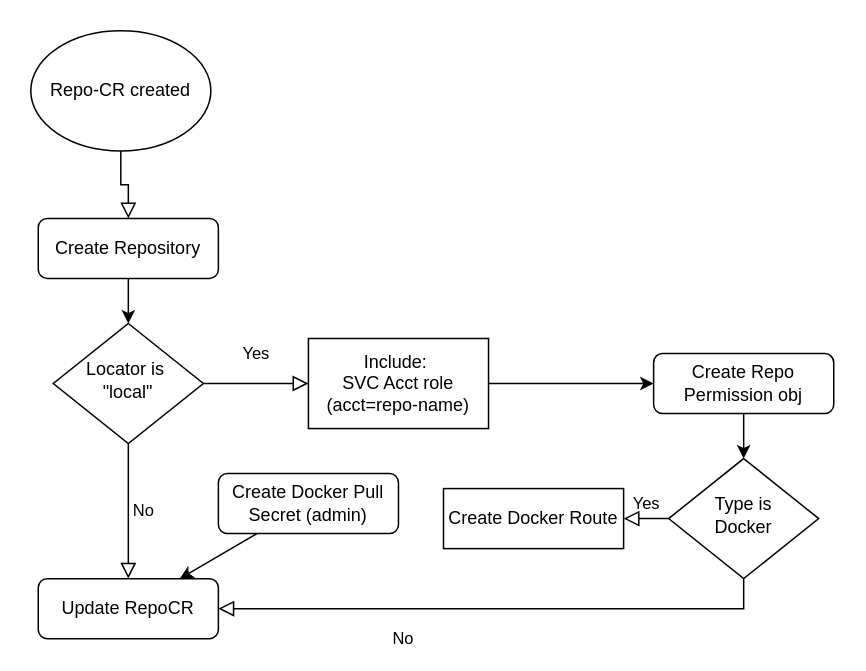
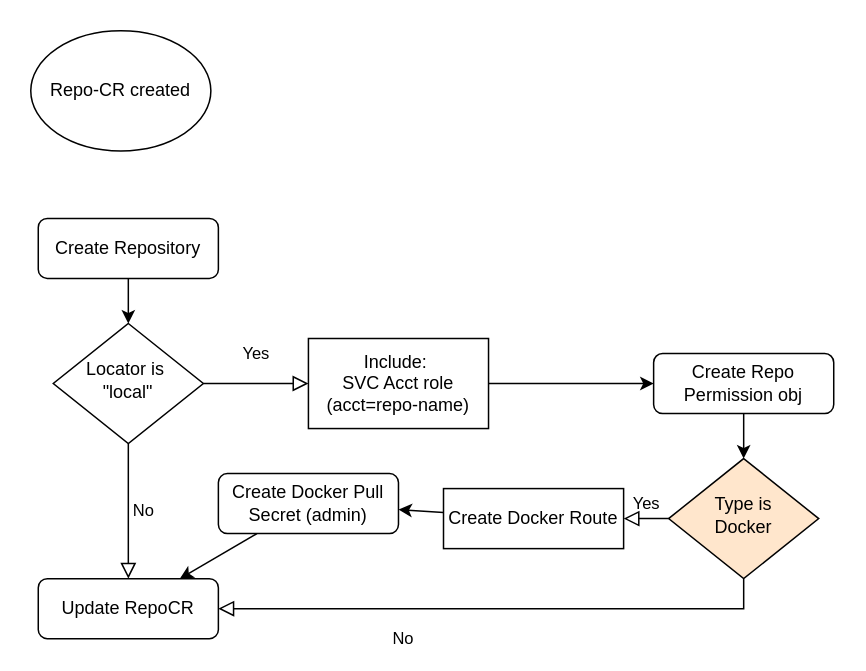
(121, 180) -> none
none -> (426, 511)
(743, 518) -> (743, 518)
